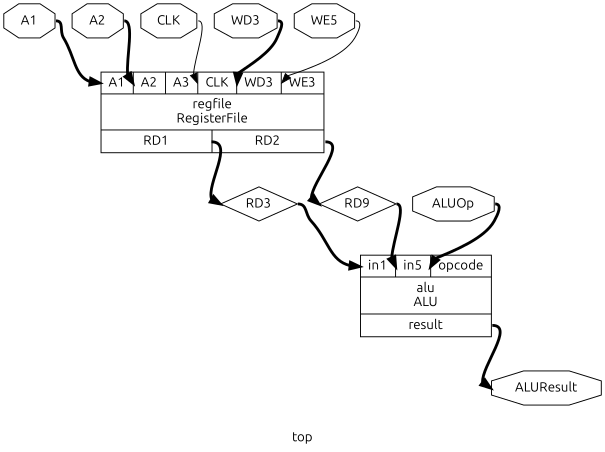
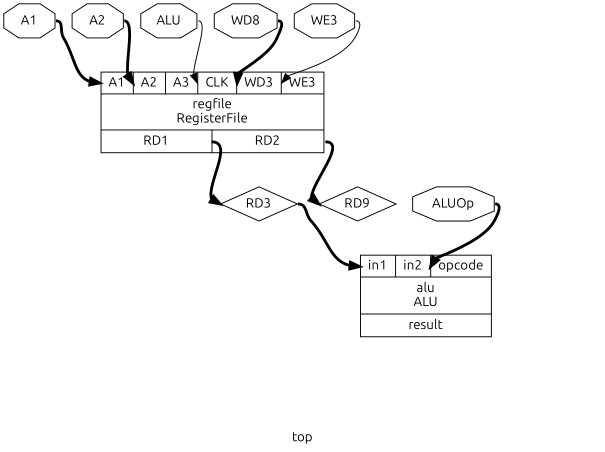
(169, 21) -> (169, 21)
(246, 21) -> (246, 21)
(324, 21) -> (324, 21)
(397, 230) -> none
(413, 266) -> (413, 266)
(546, 388) -> none
